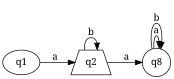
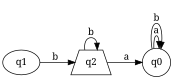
(55, 57) -> (55, 57)
(156, 62) -> (156, 62)
